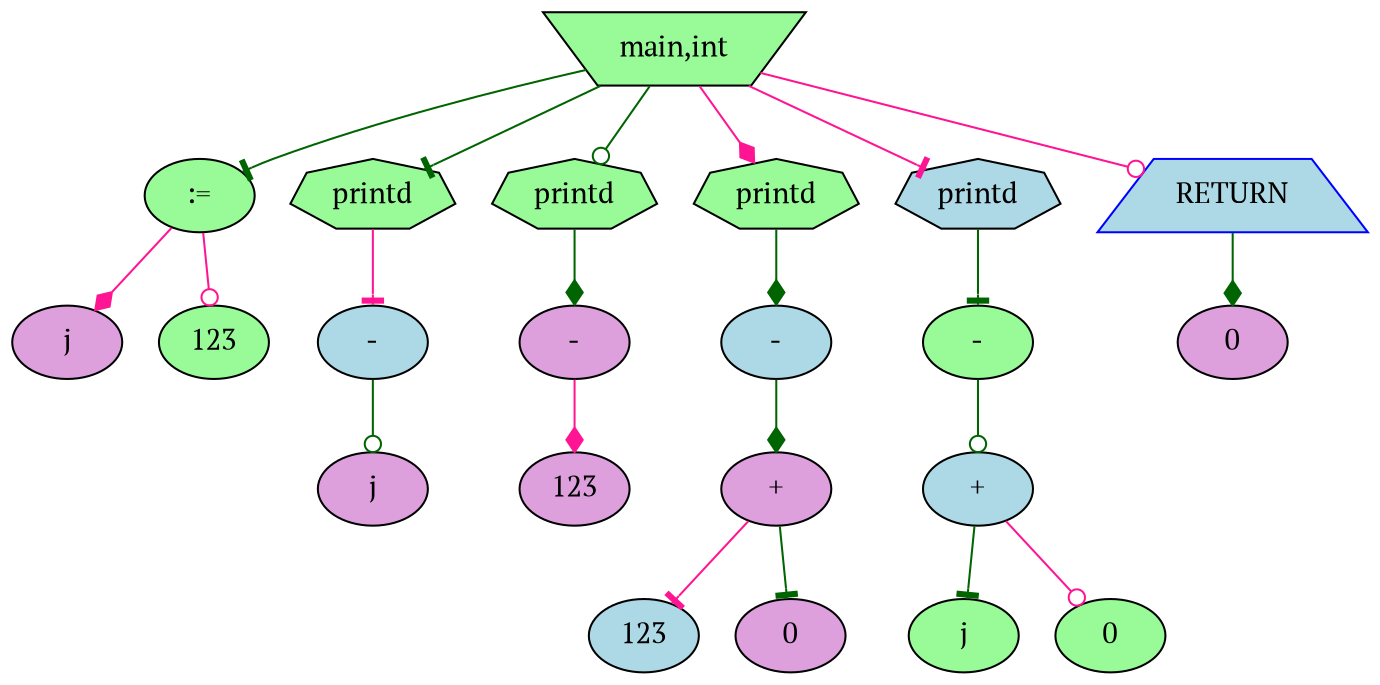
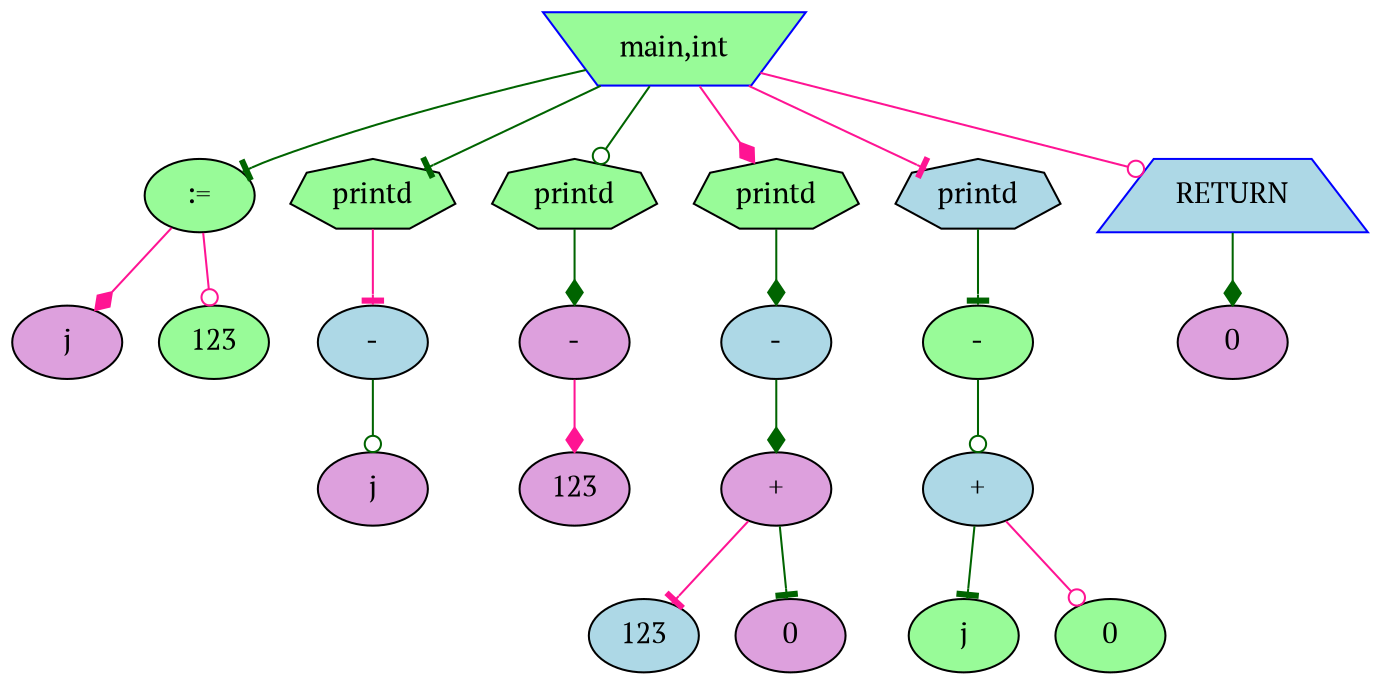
(674, 49) -> (674, 49)
